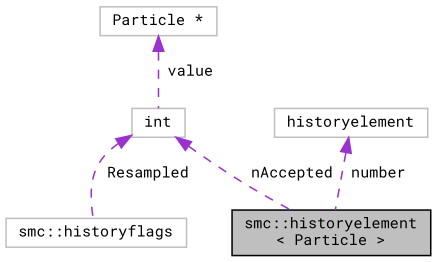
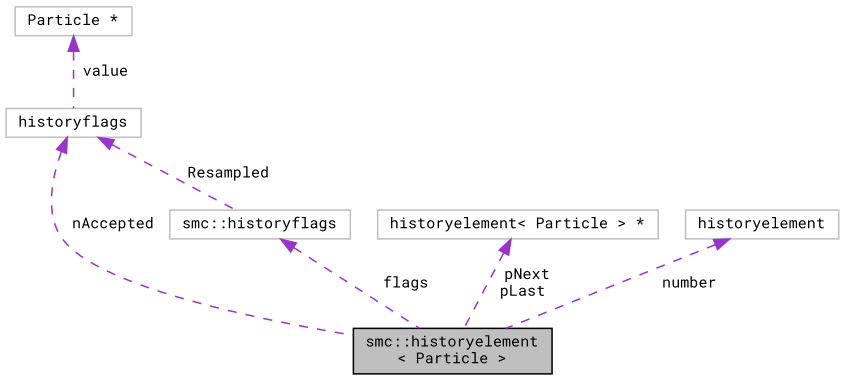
(158, 123) -> (74, 123)
none -> (518, 224)
none -> (357, 288)
